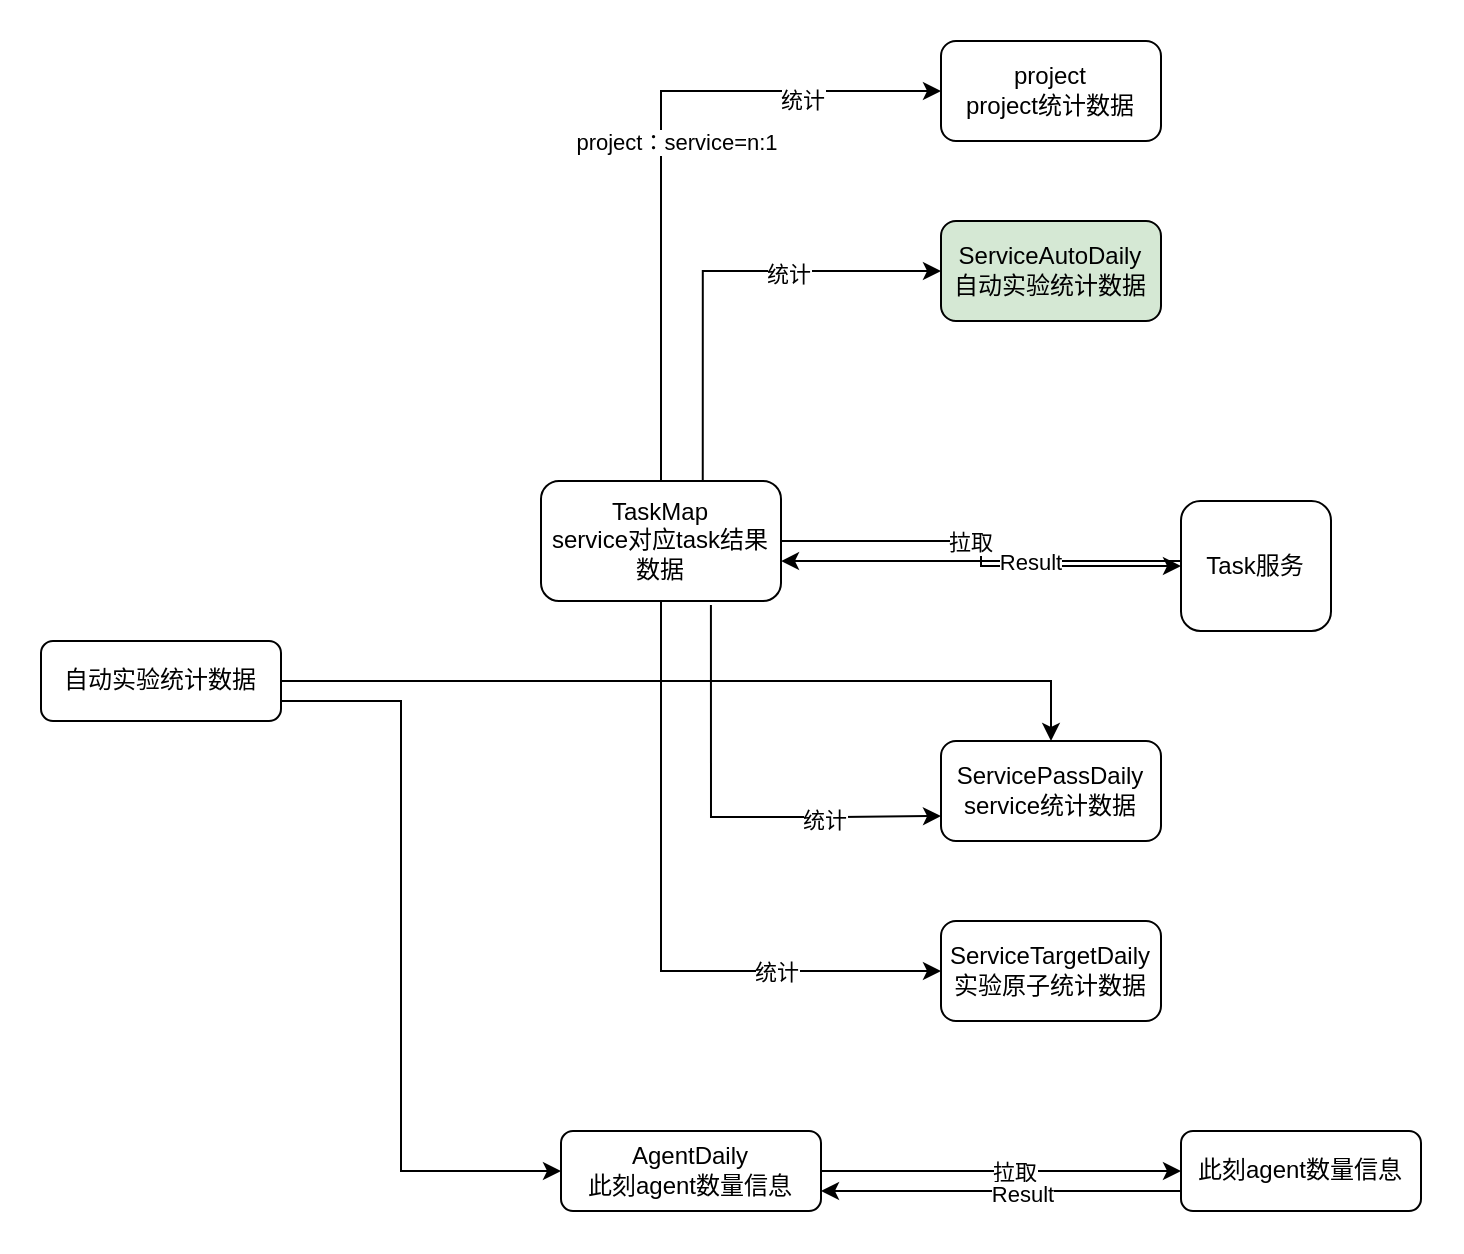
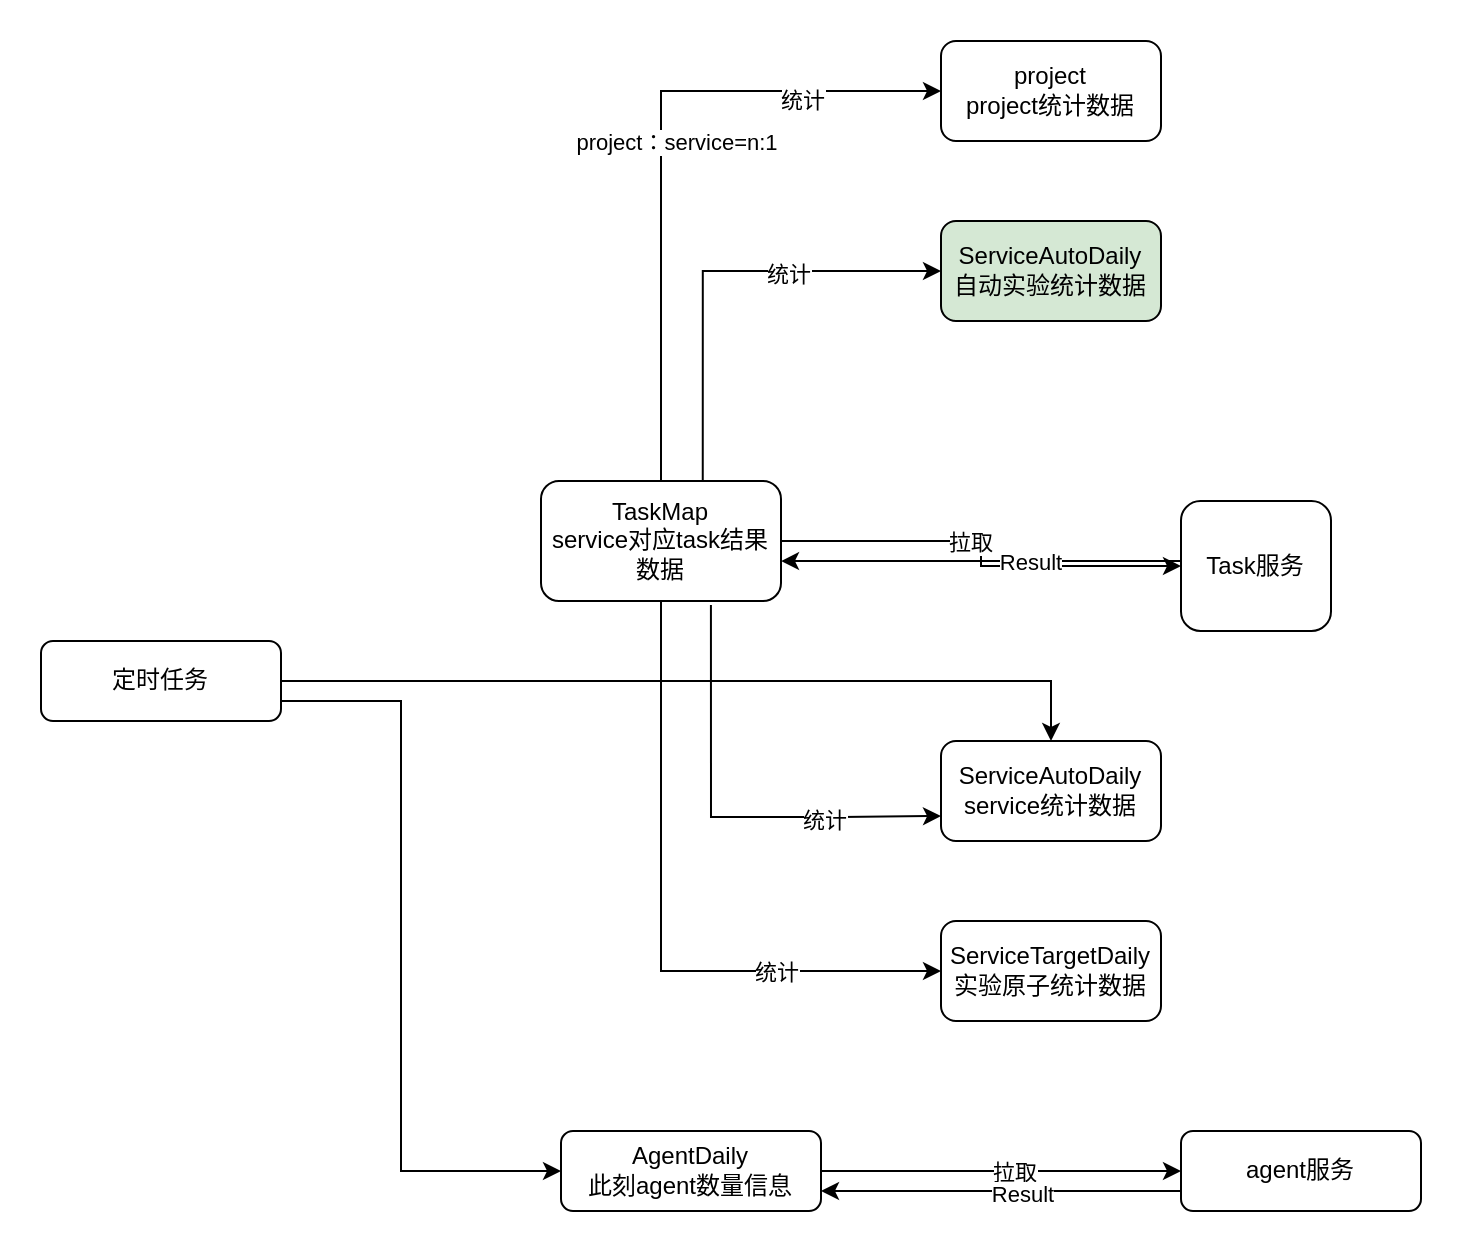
(161, 681) -> (161, 681)
(1051, 791) -> (1051, 791)
(1301, 1171) -> (1301, 1171)
